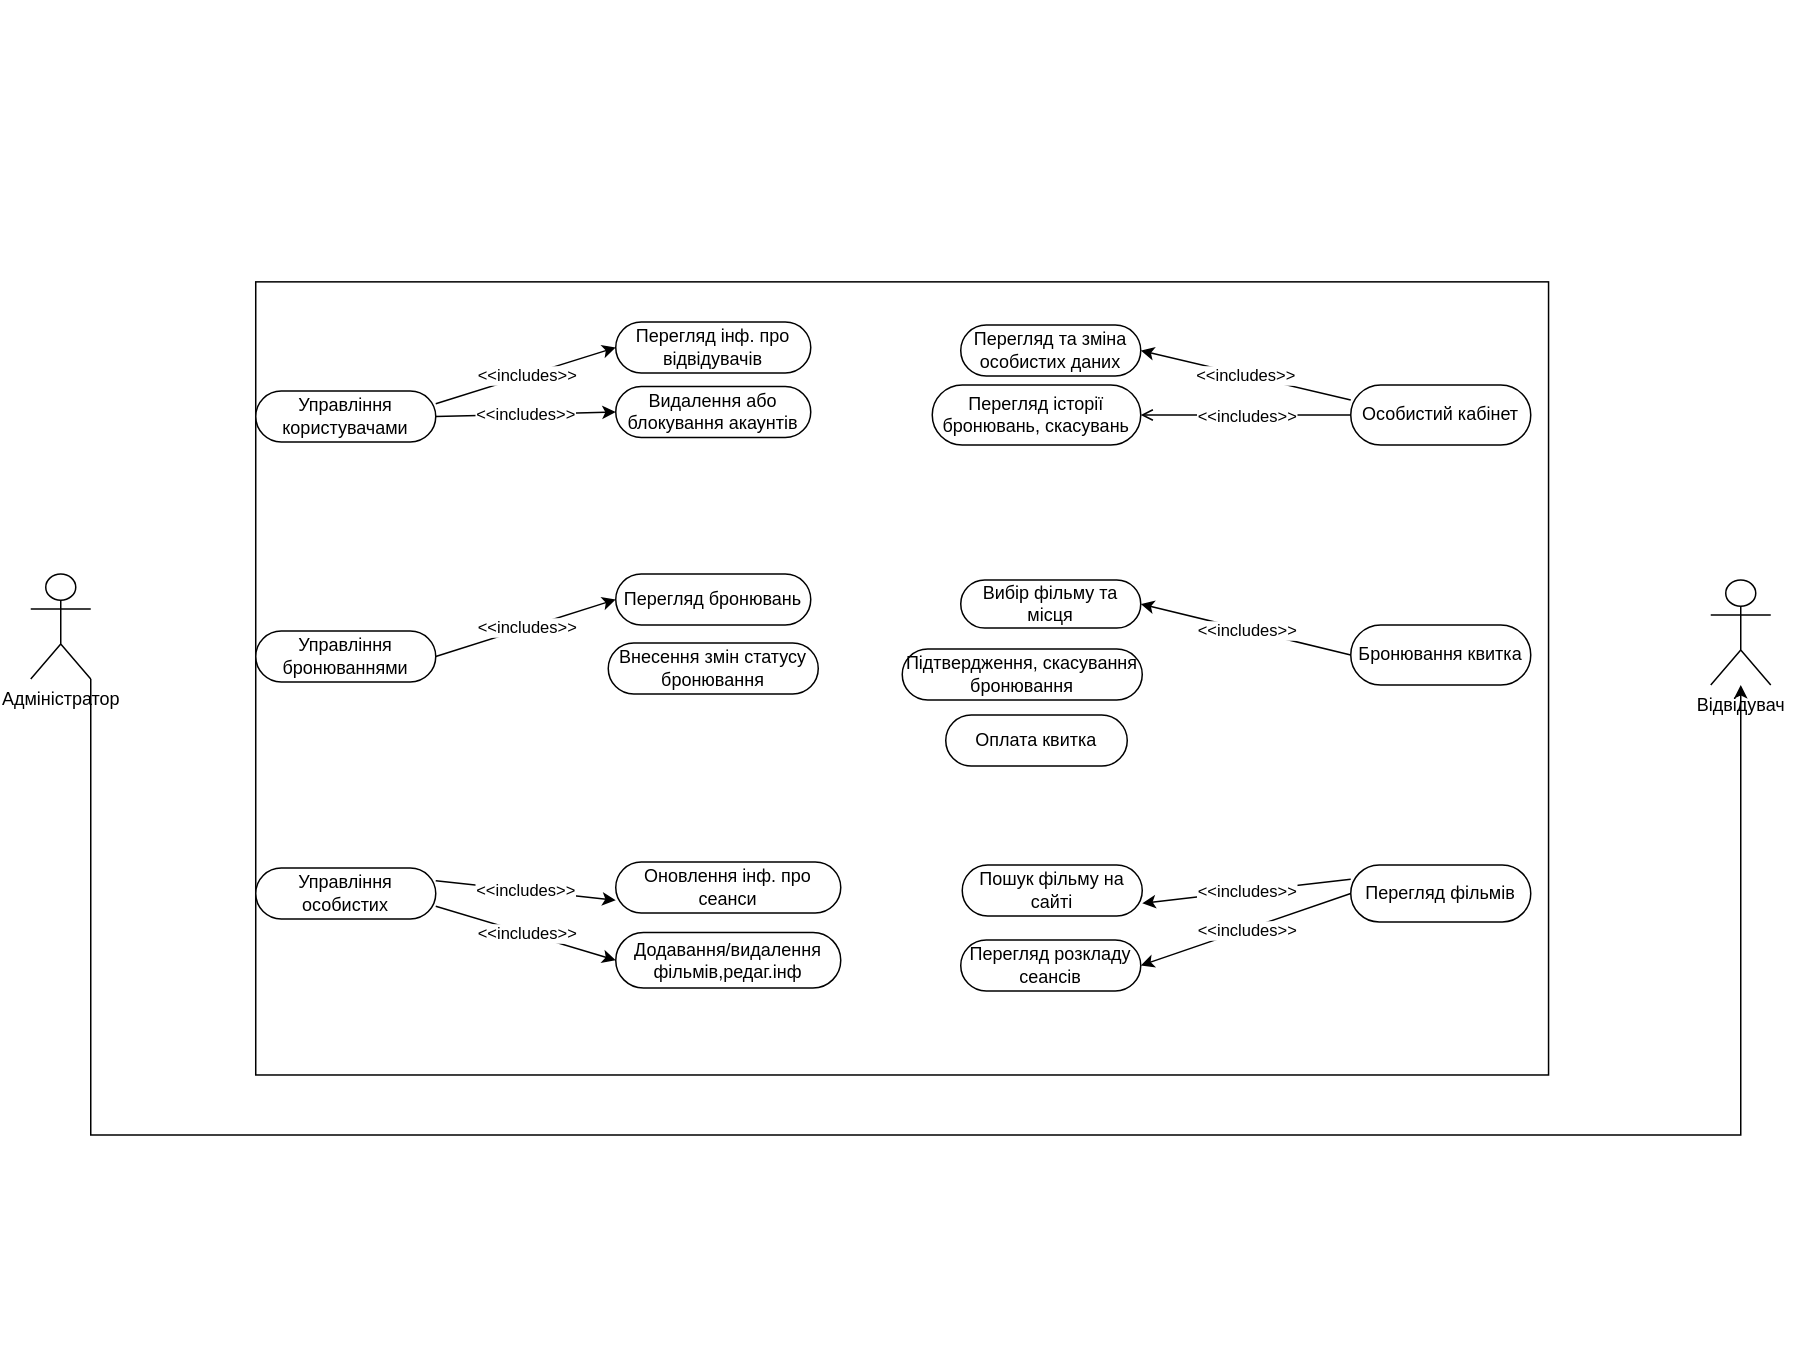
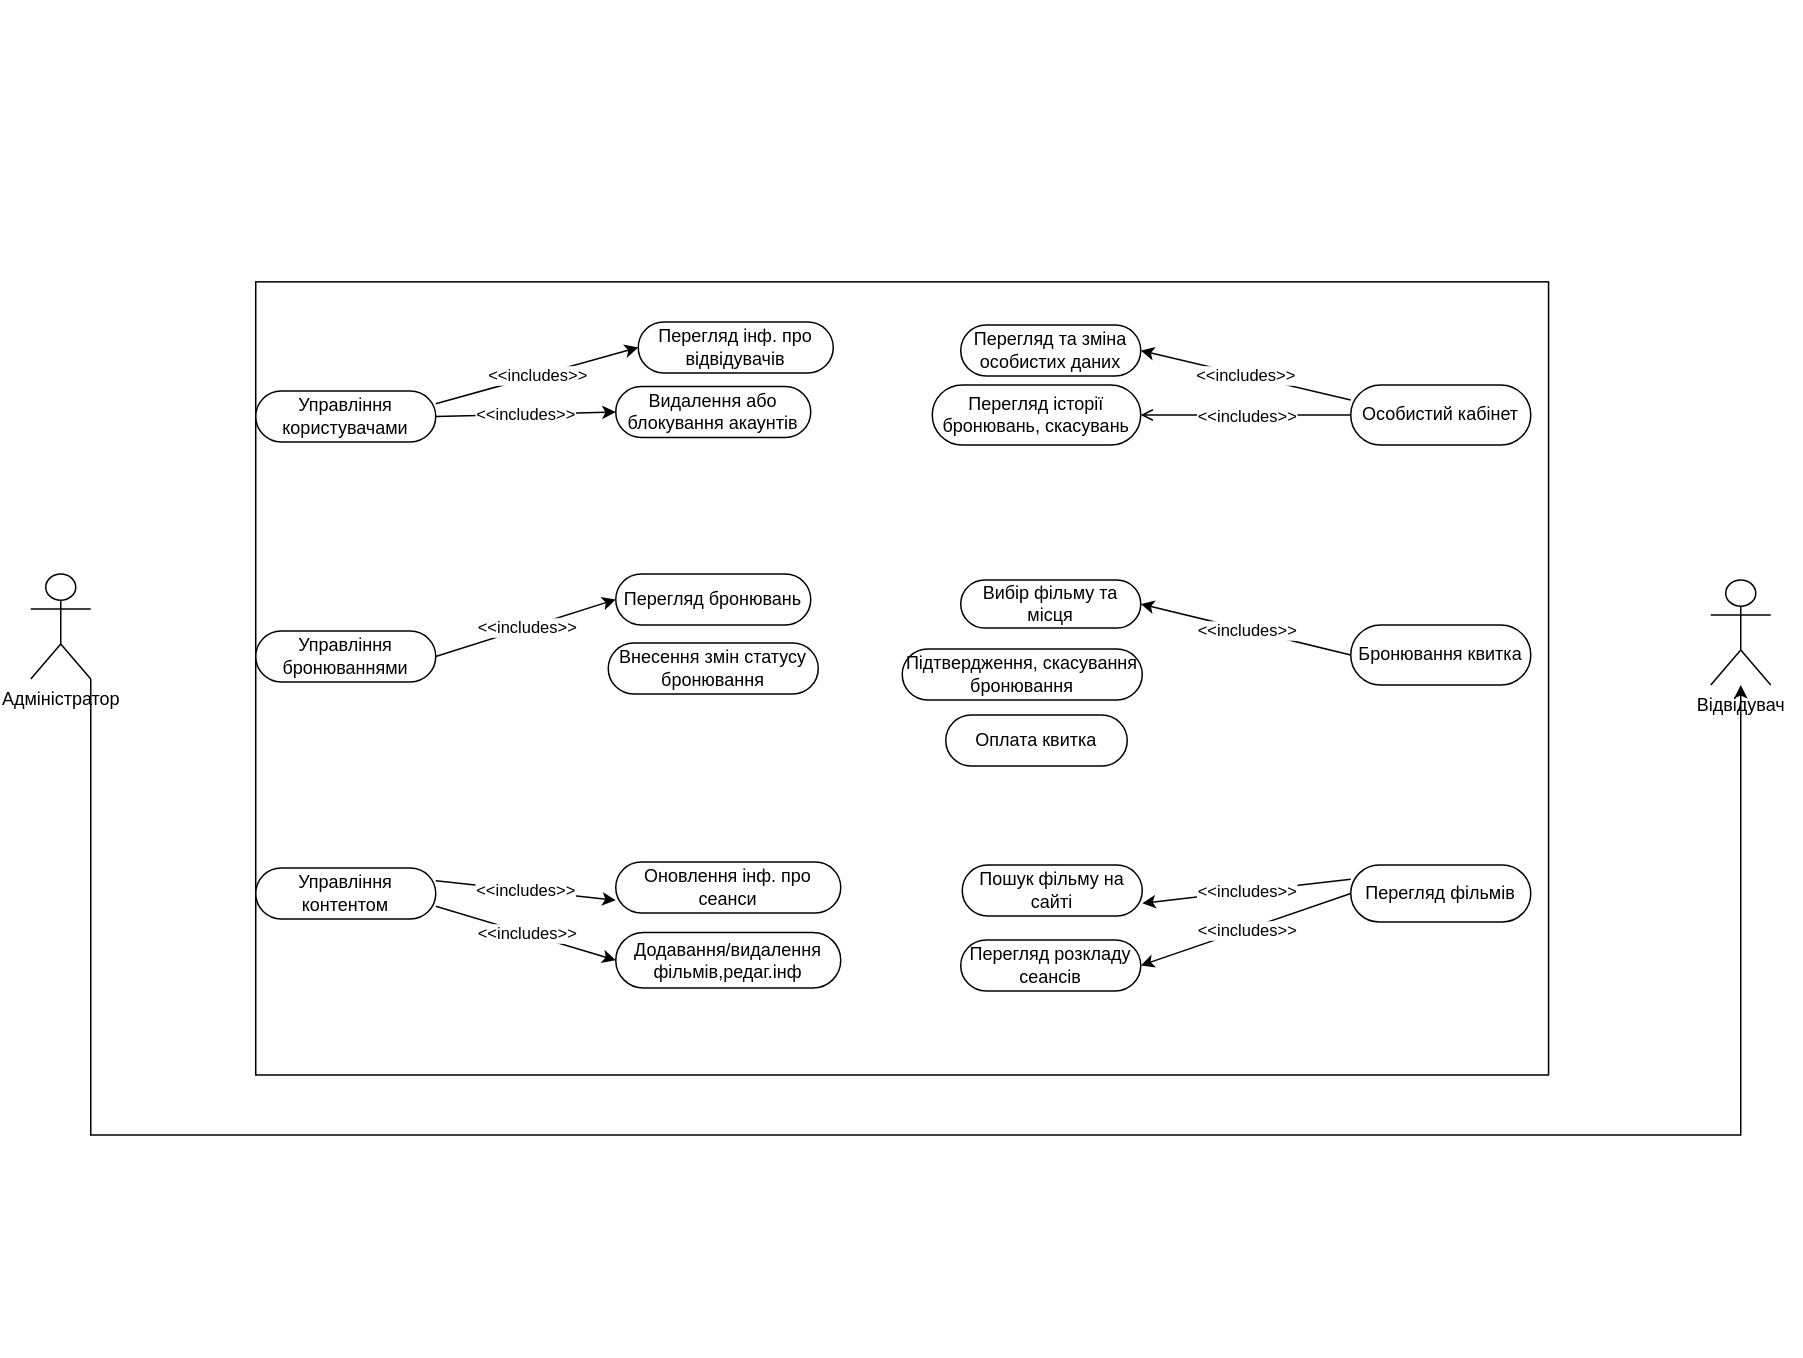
(713, 347) -> (736, 347)
(346, 893) -> (346, 893)
